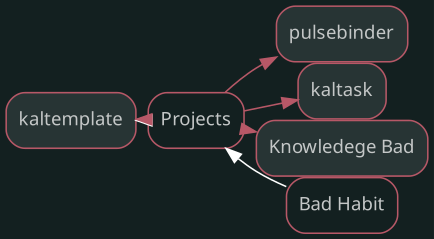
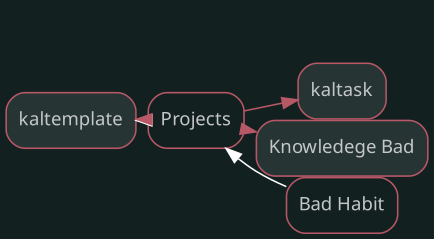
(342, 34) -> none
